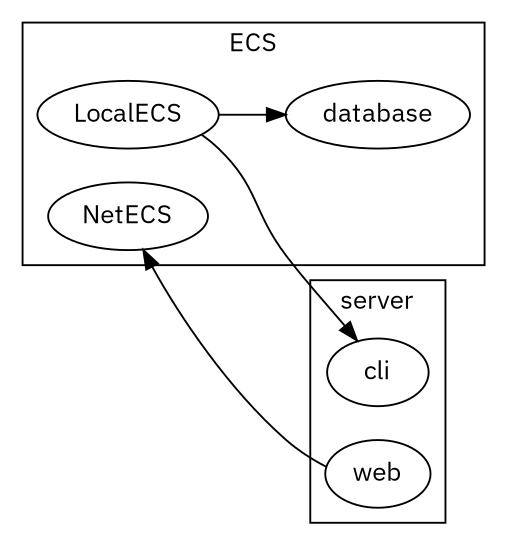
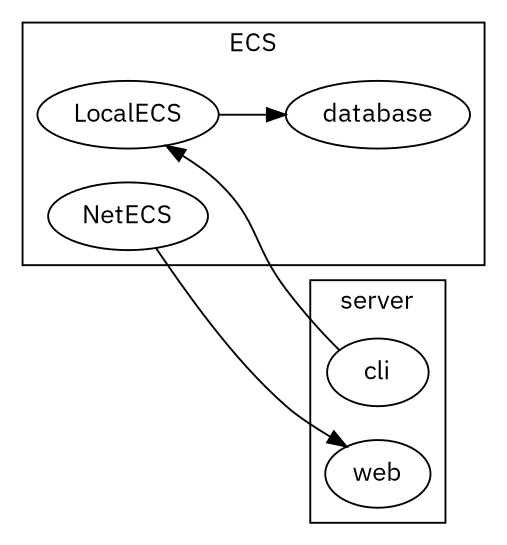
(270, 232) -> (263, 251)
(227, 378) -> (234, 352)
